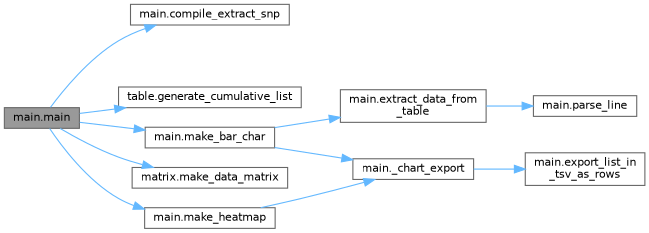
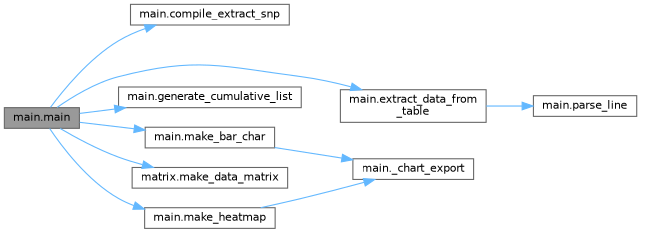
(210, 97) -> (210, 97)
(302, 123) -> (201, 65)
(585, 169) -> none
